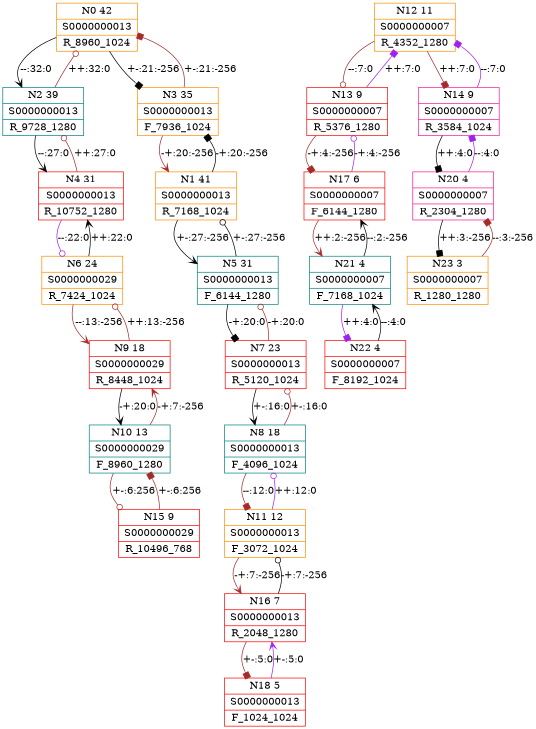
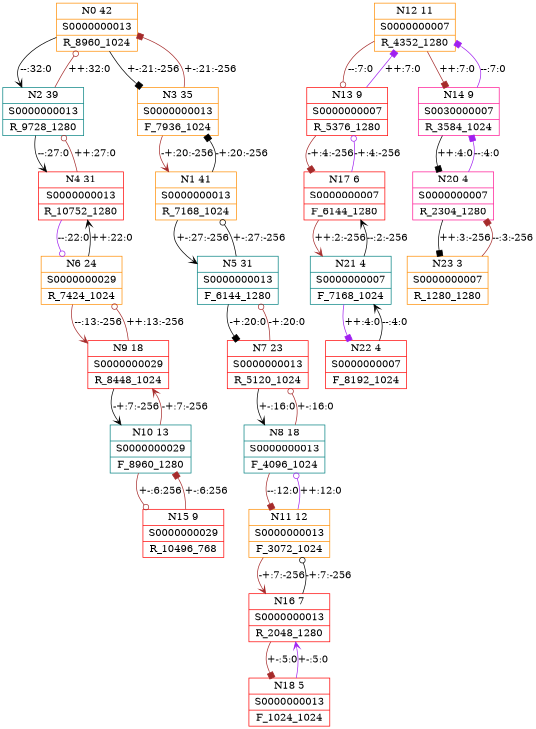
(459, 111) -> (459, 111)
(138, 407) -> (136, 407)
